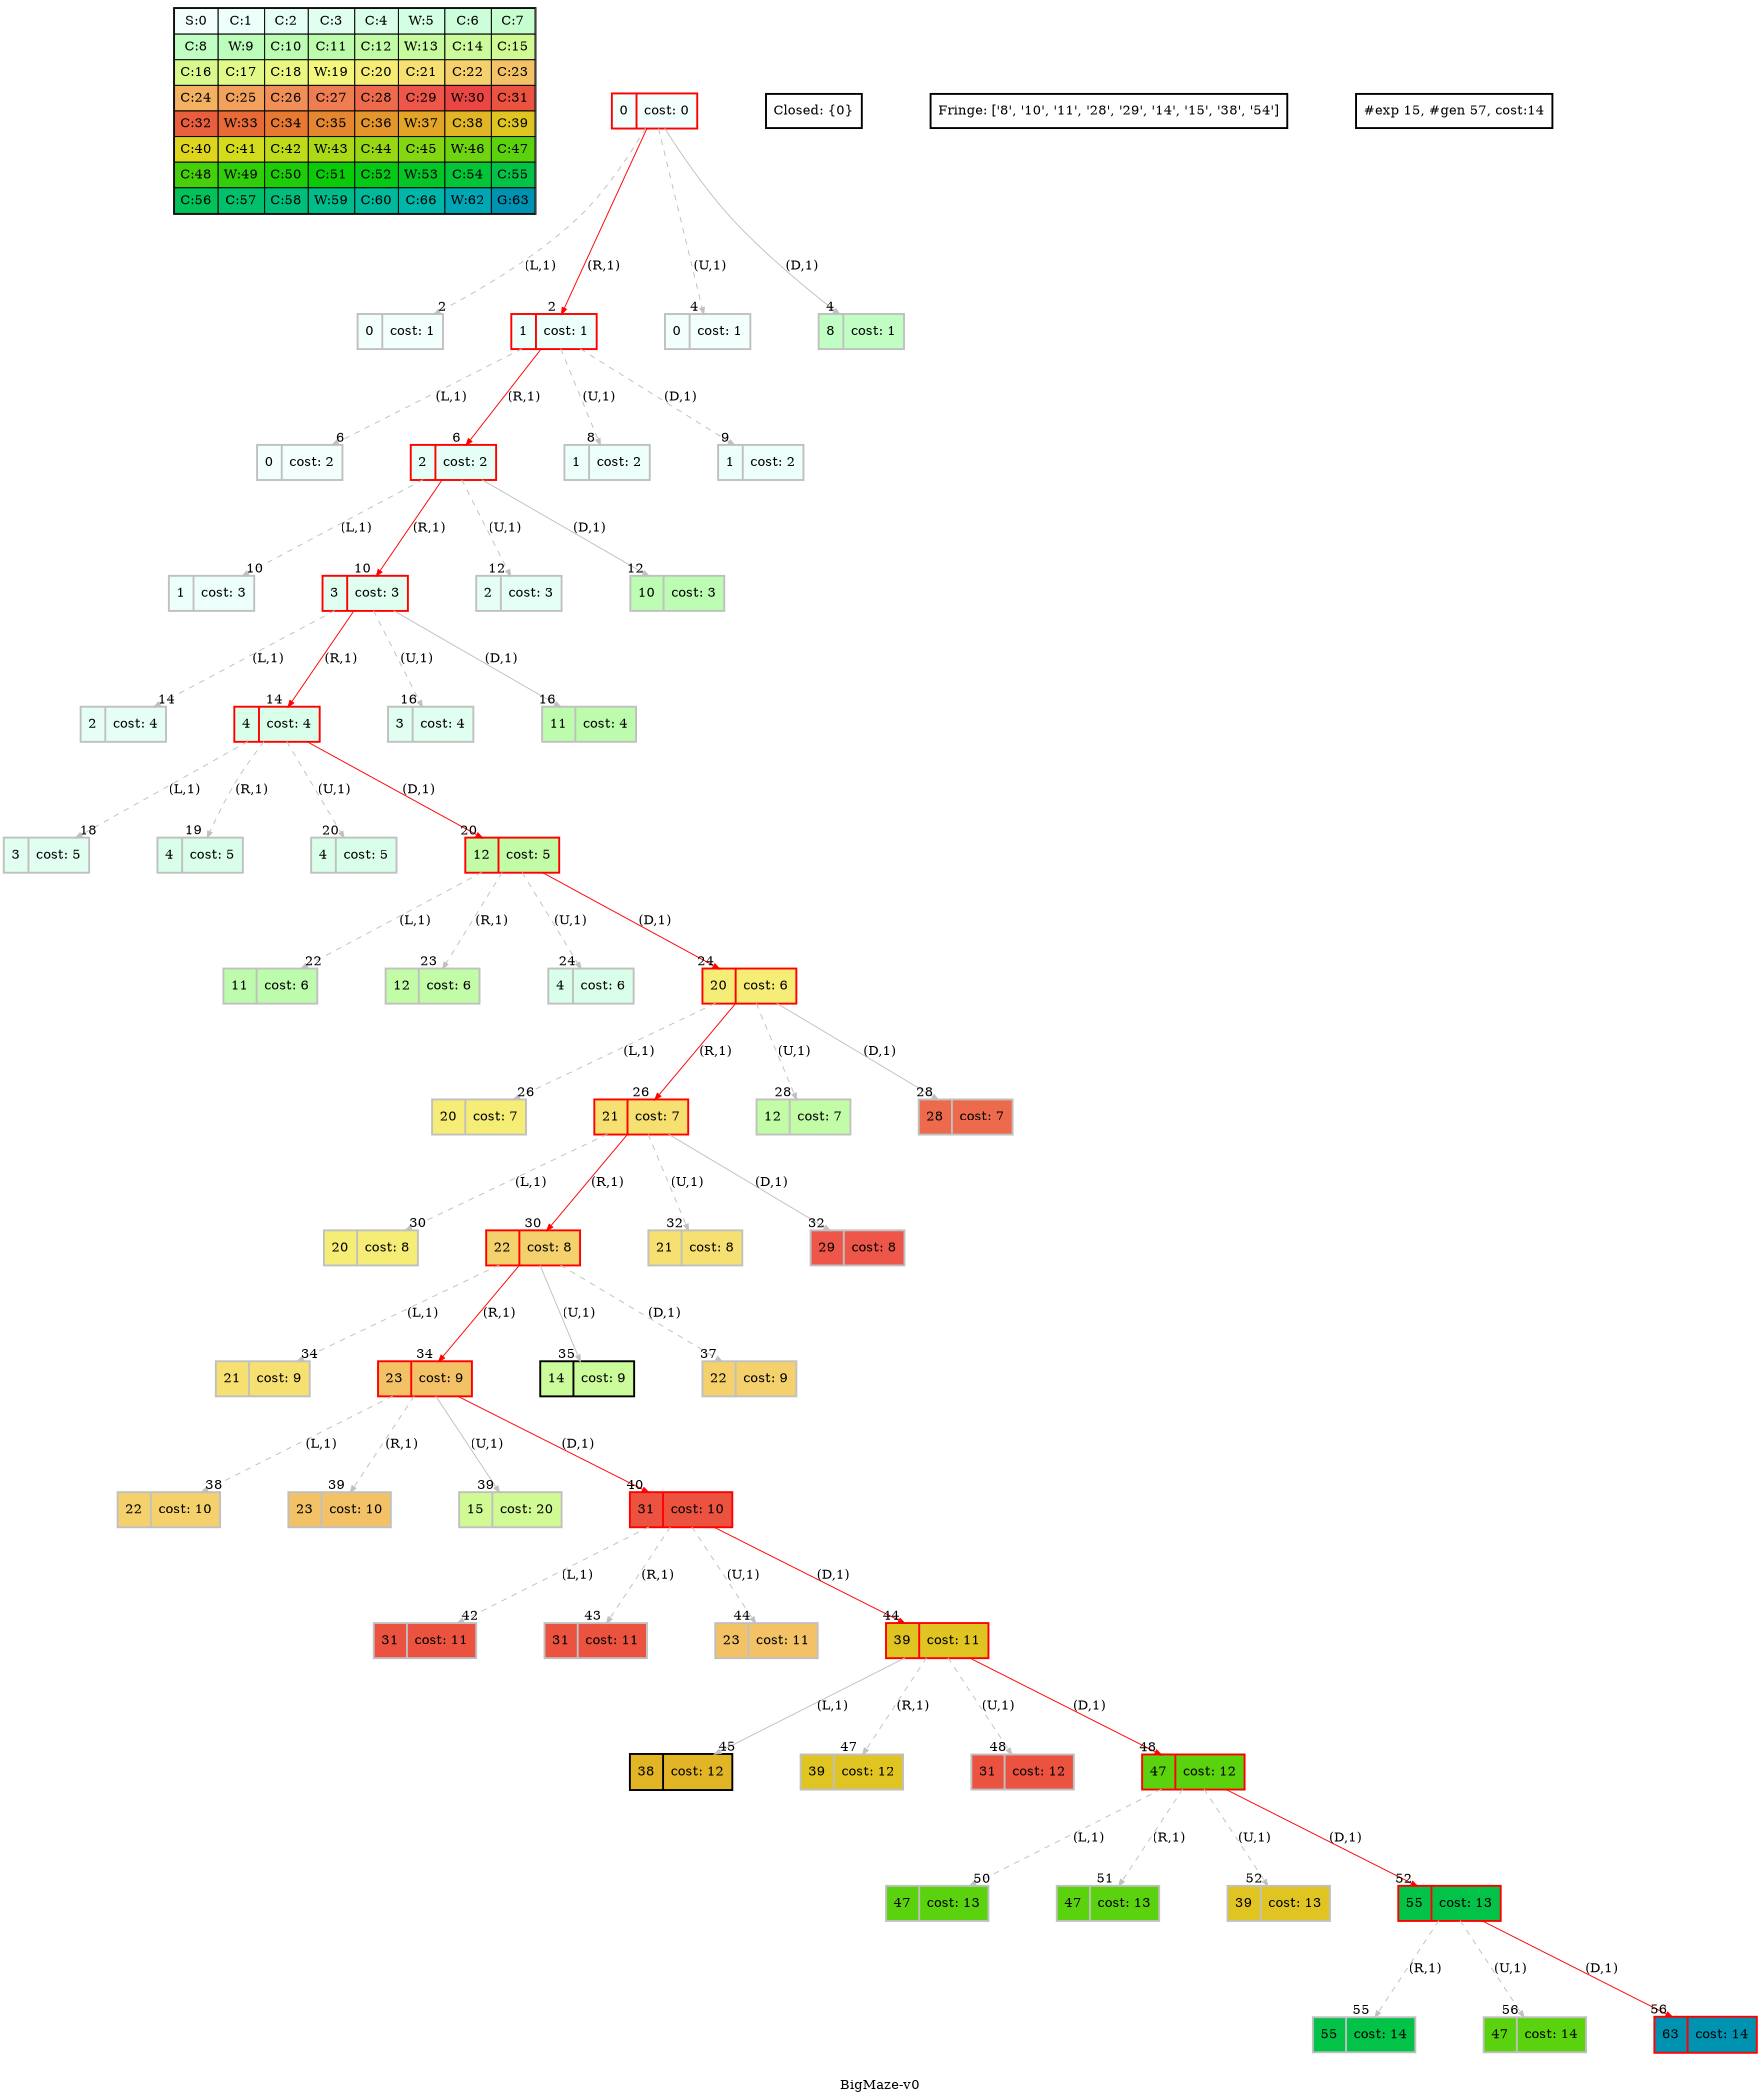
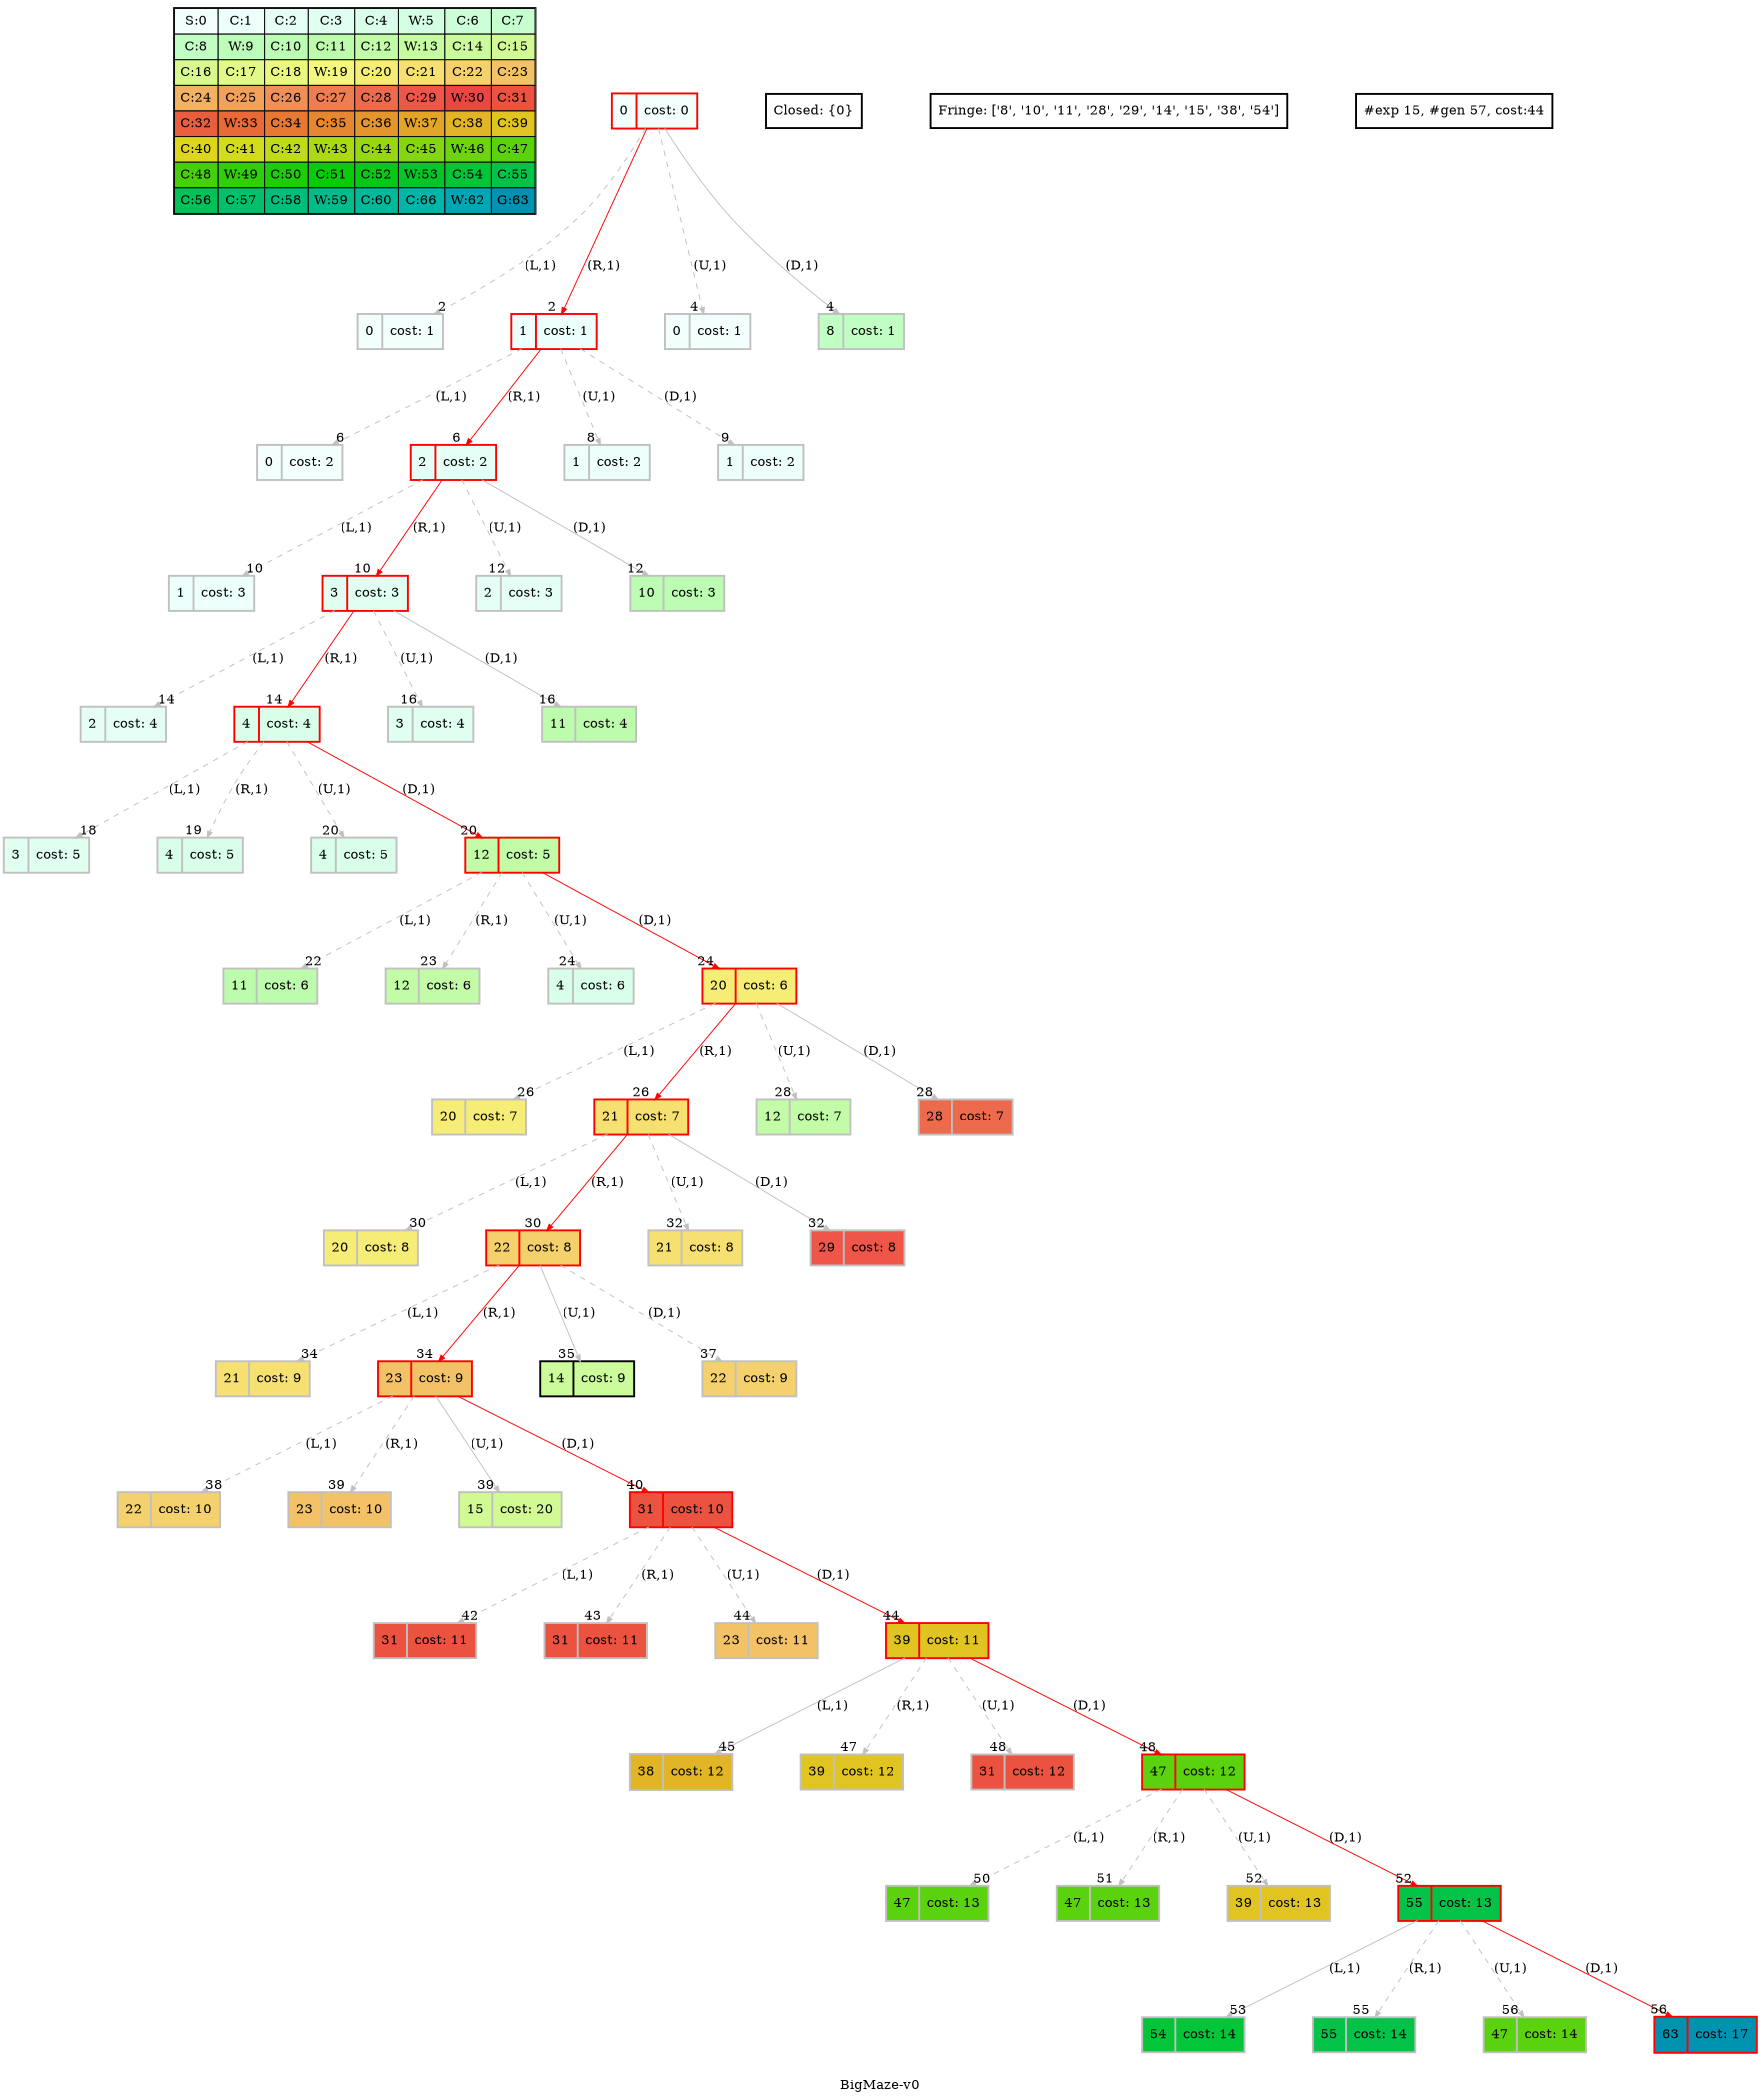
(1454, 111) -> (1454, 111)
(681, 1772) -> (681, 1772)
(1722, 2034) -> (1722, 2034)
none -> (1193, 2035)
